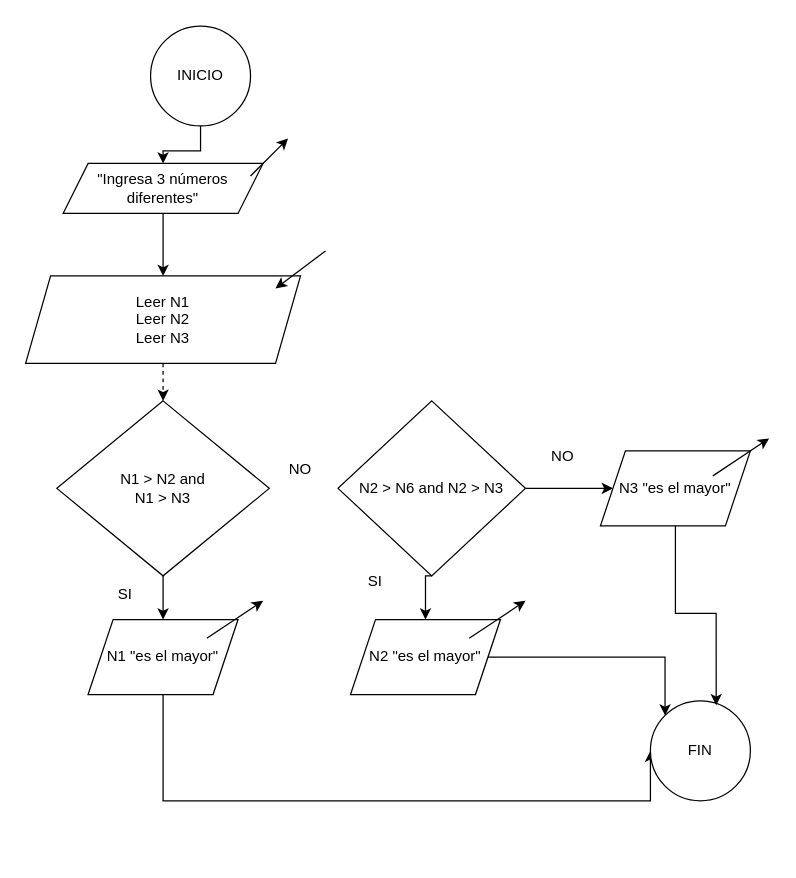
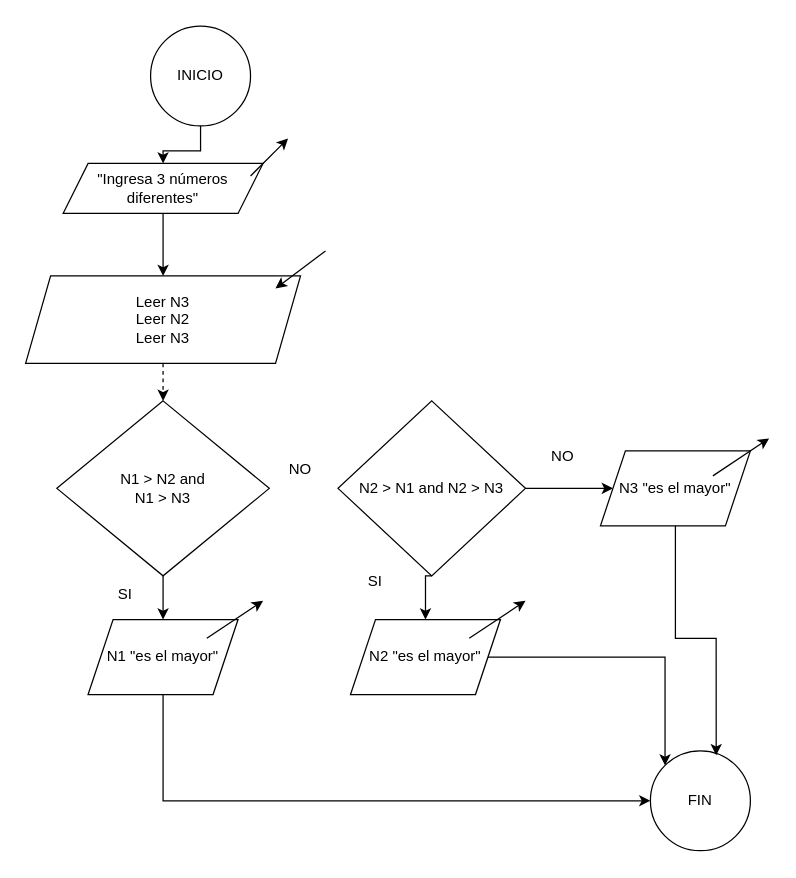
(163, 319) -> (163, 319)
(432, 488) -> (432, 488)
(701, 751) -> (701, 801)
